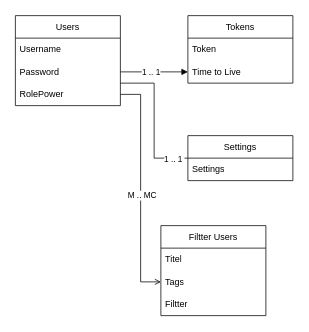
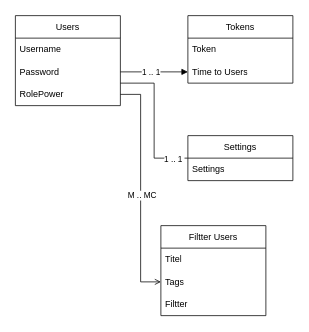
(218, 72) -> (222, 72)
